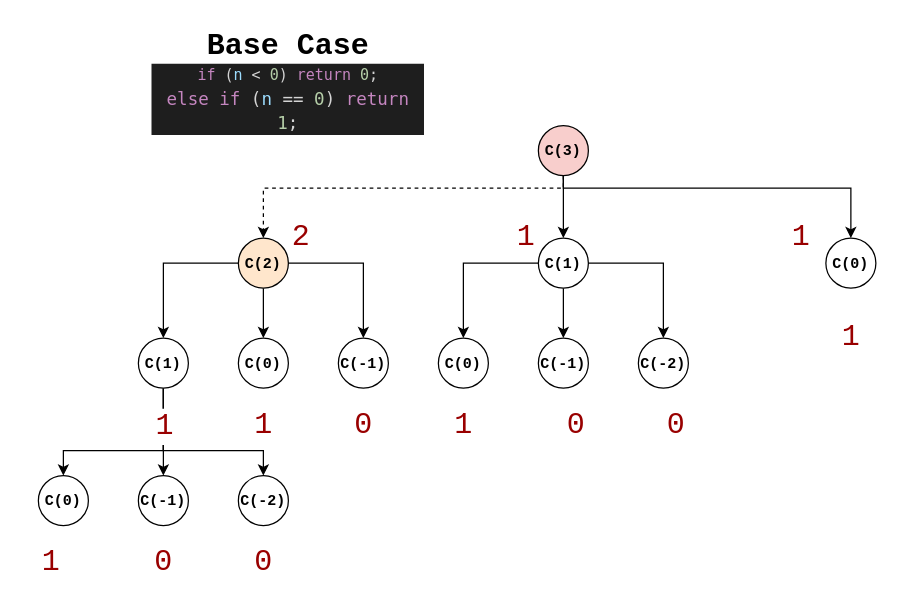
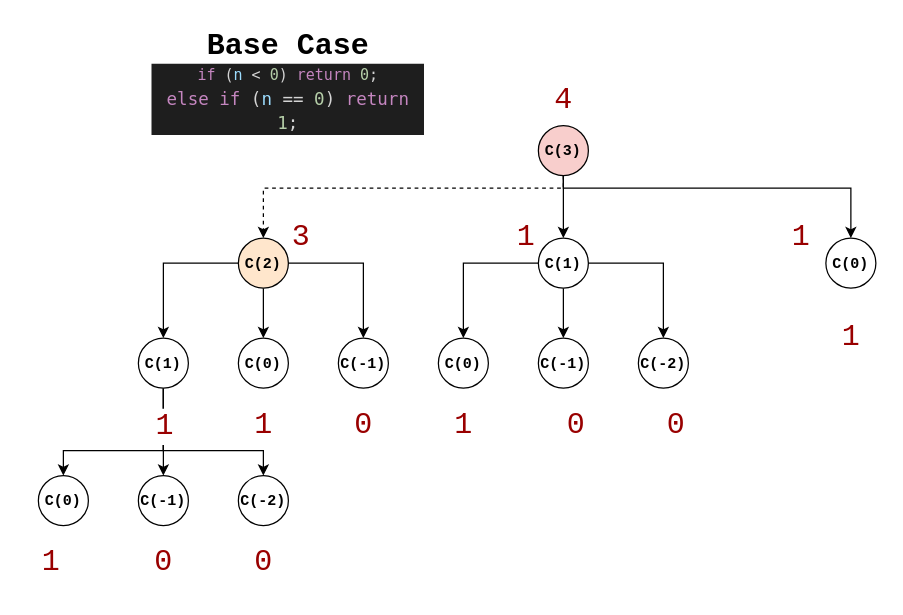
none -> (563, 101)
(301, 238) -> (301, 238)
